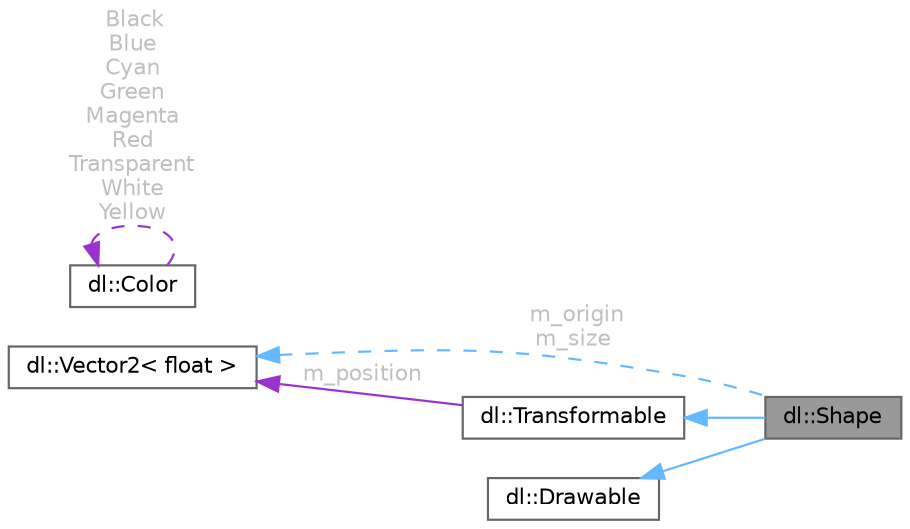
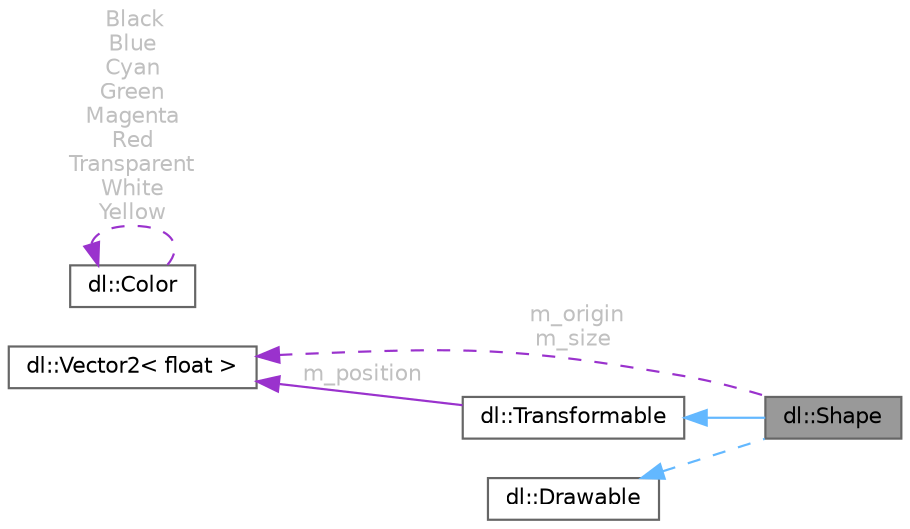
(526, 354) -> (526, 354)
(714, 455) -> (714, 455)
